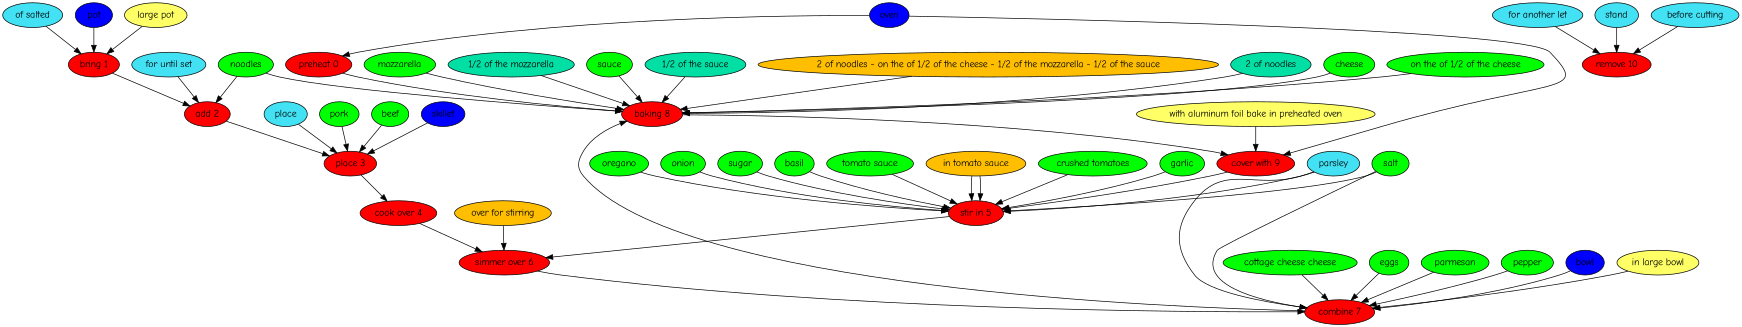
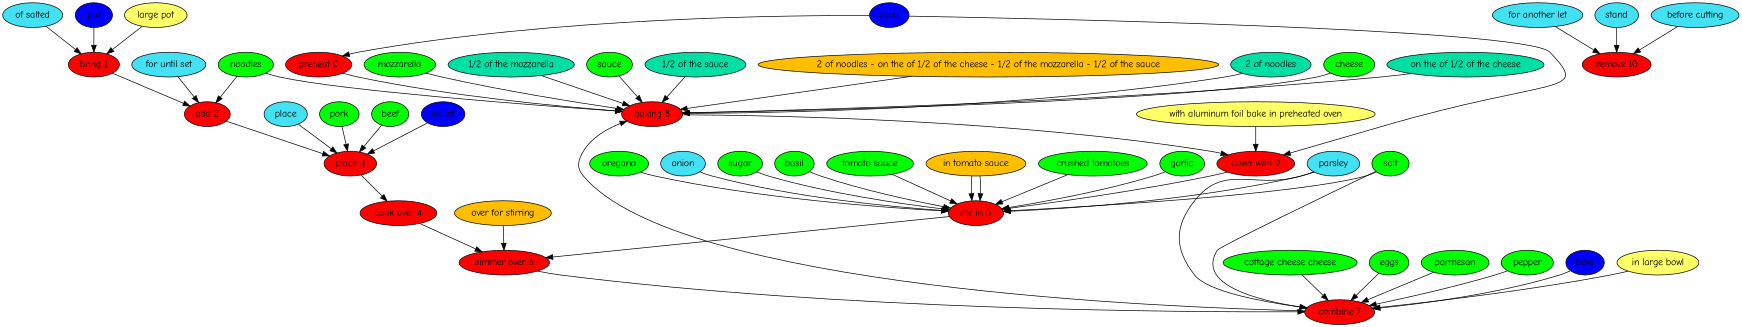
(1465, 65) -> (1465, 65)
(683, 164) -> (683, 164)
